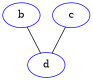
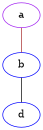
none -> (21, 15)
(71, 15) -> none
